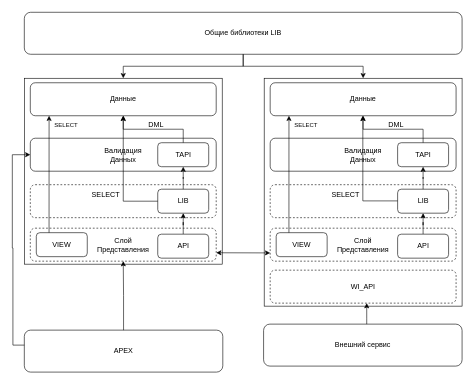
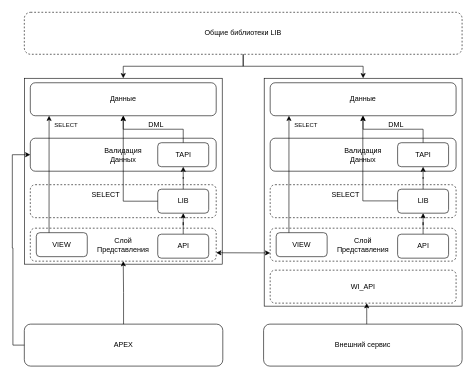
(243, 33) -> (243, 33)
(124, 351) -> (124, 345)
